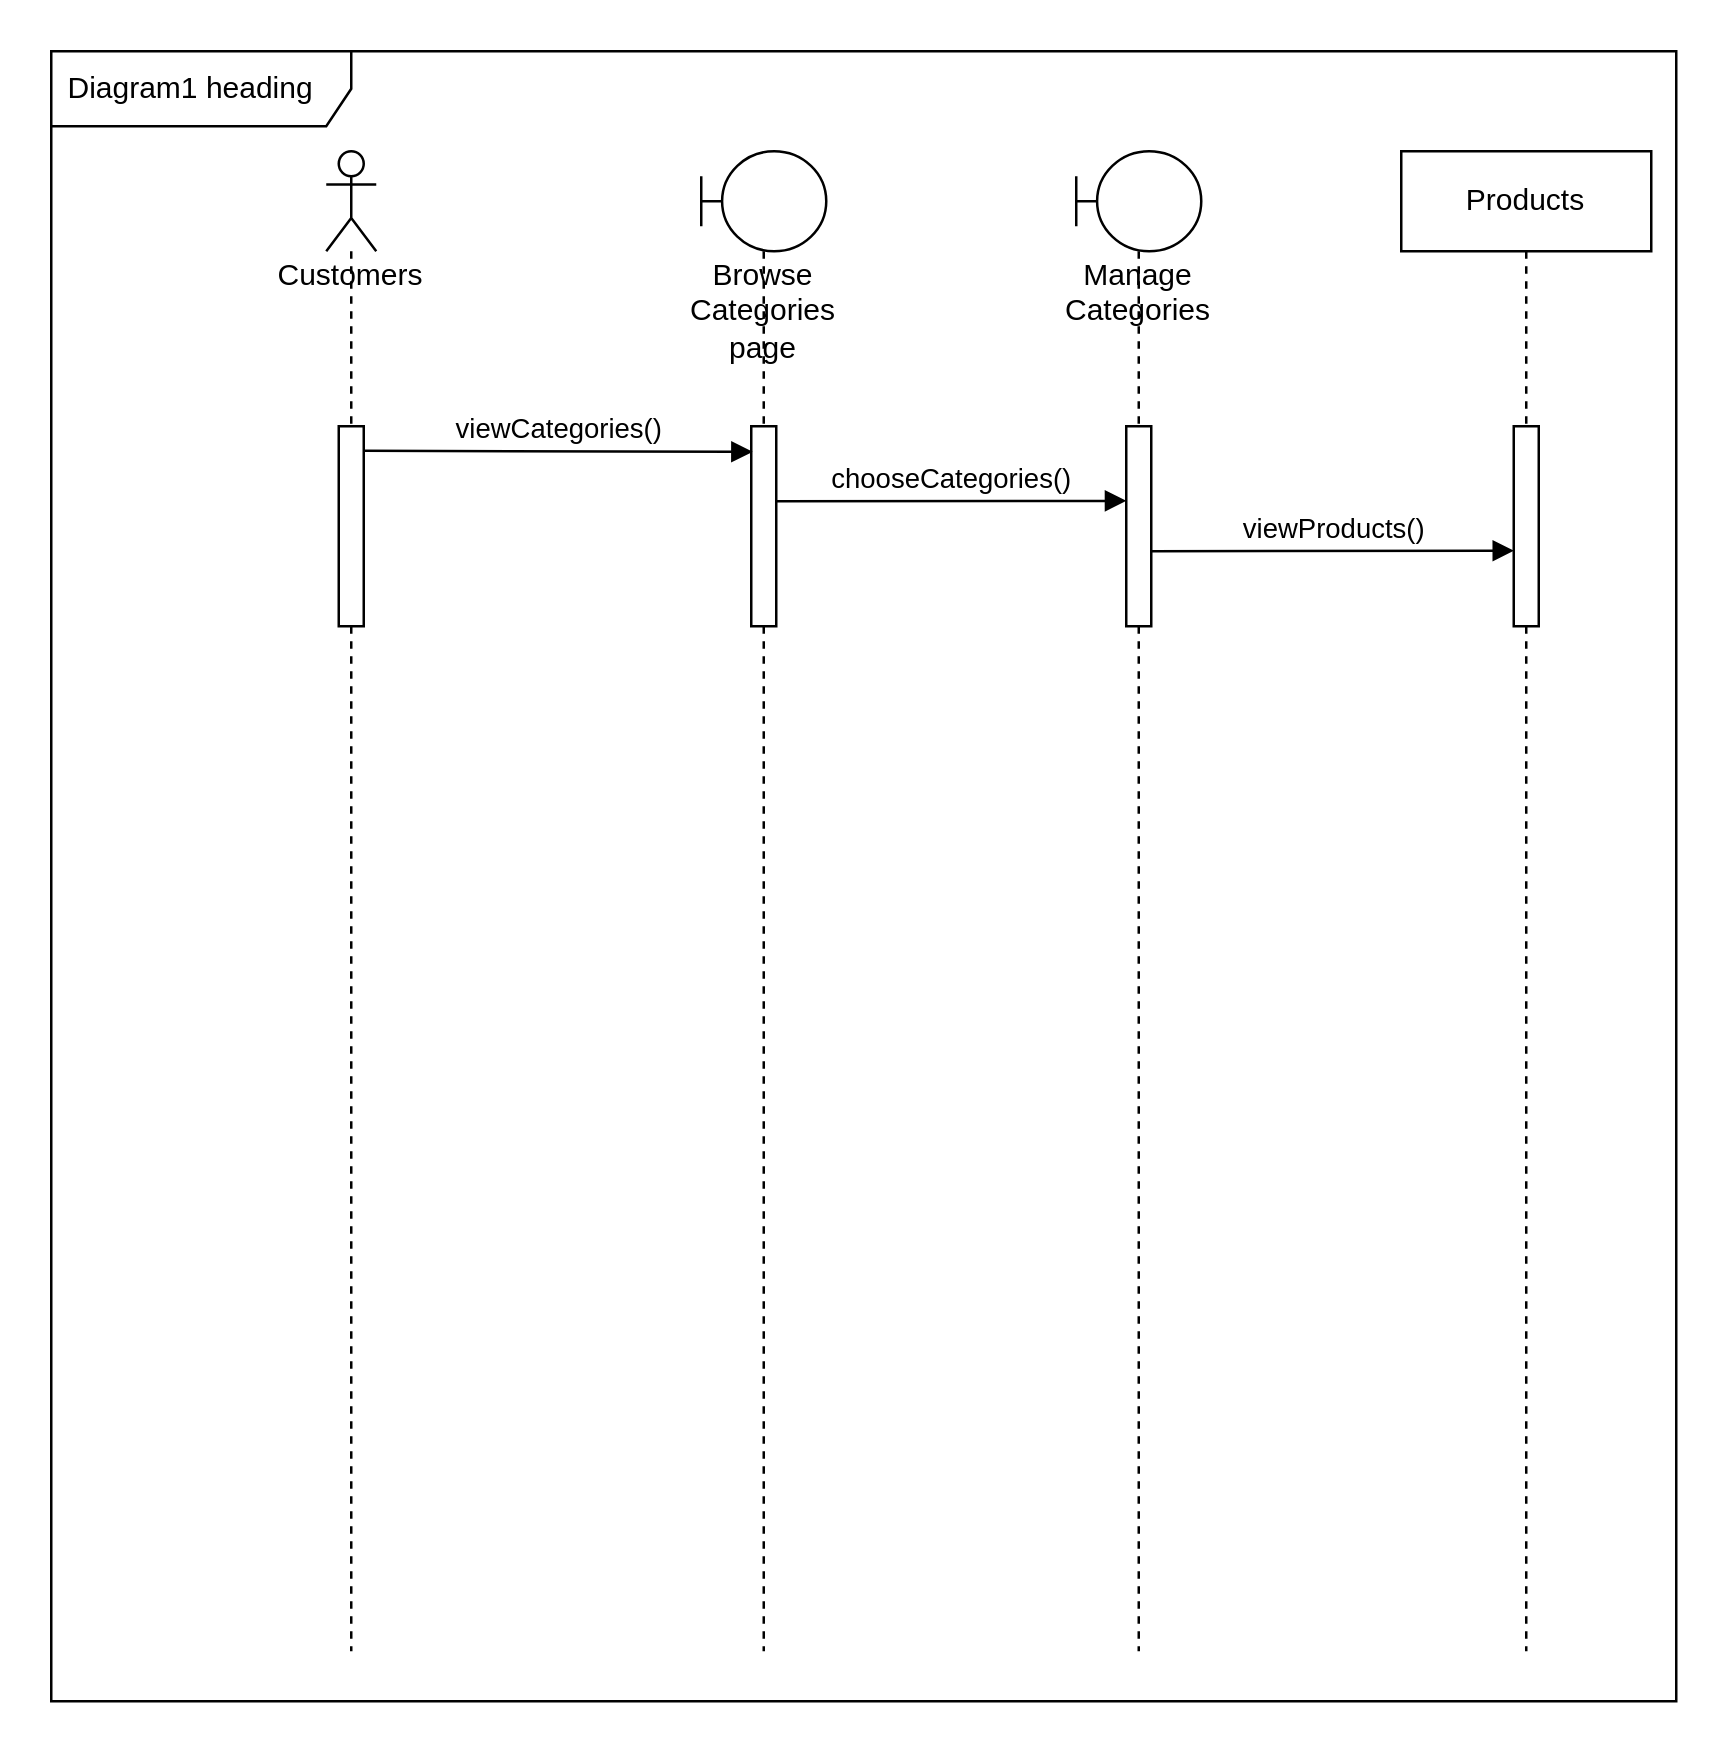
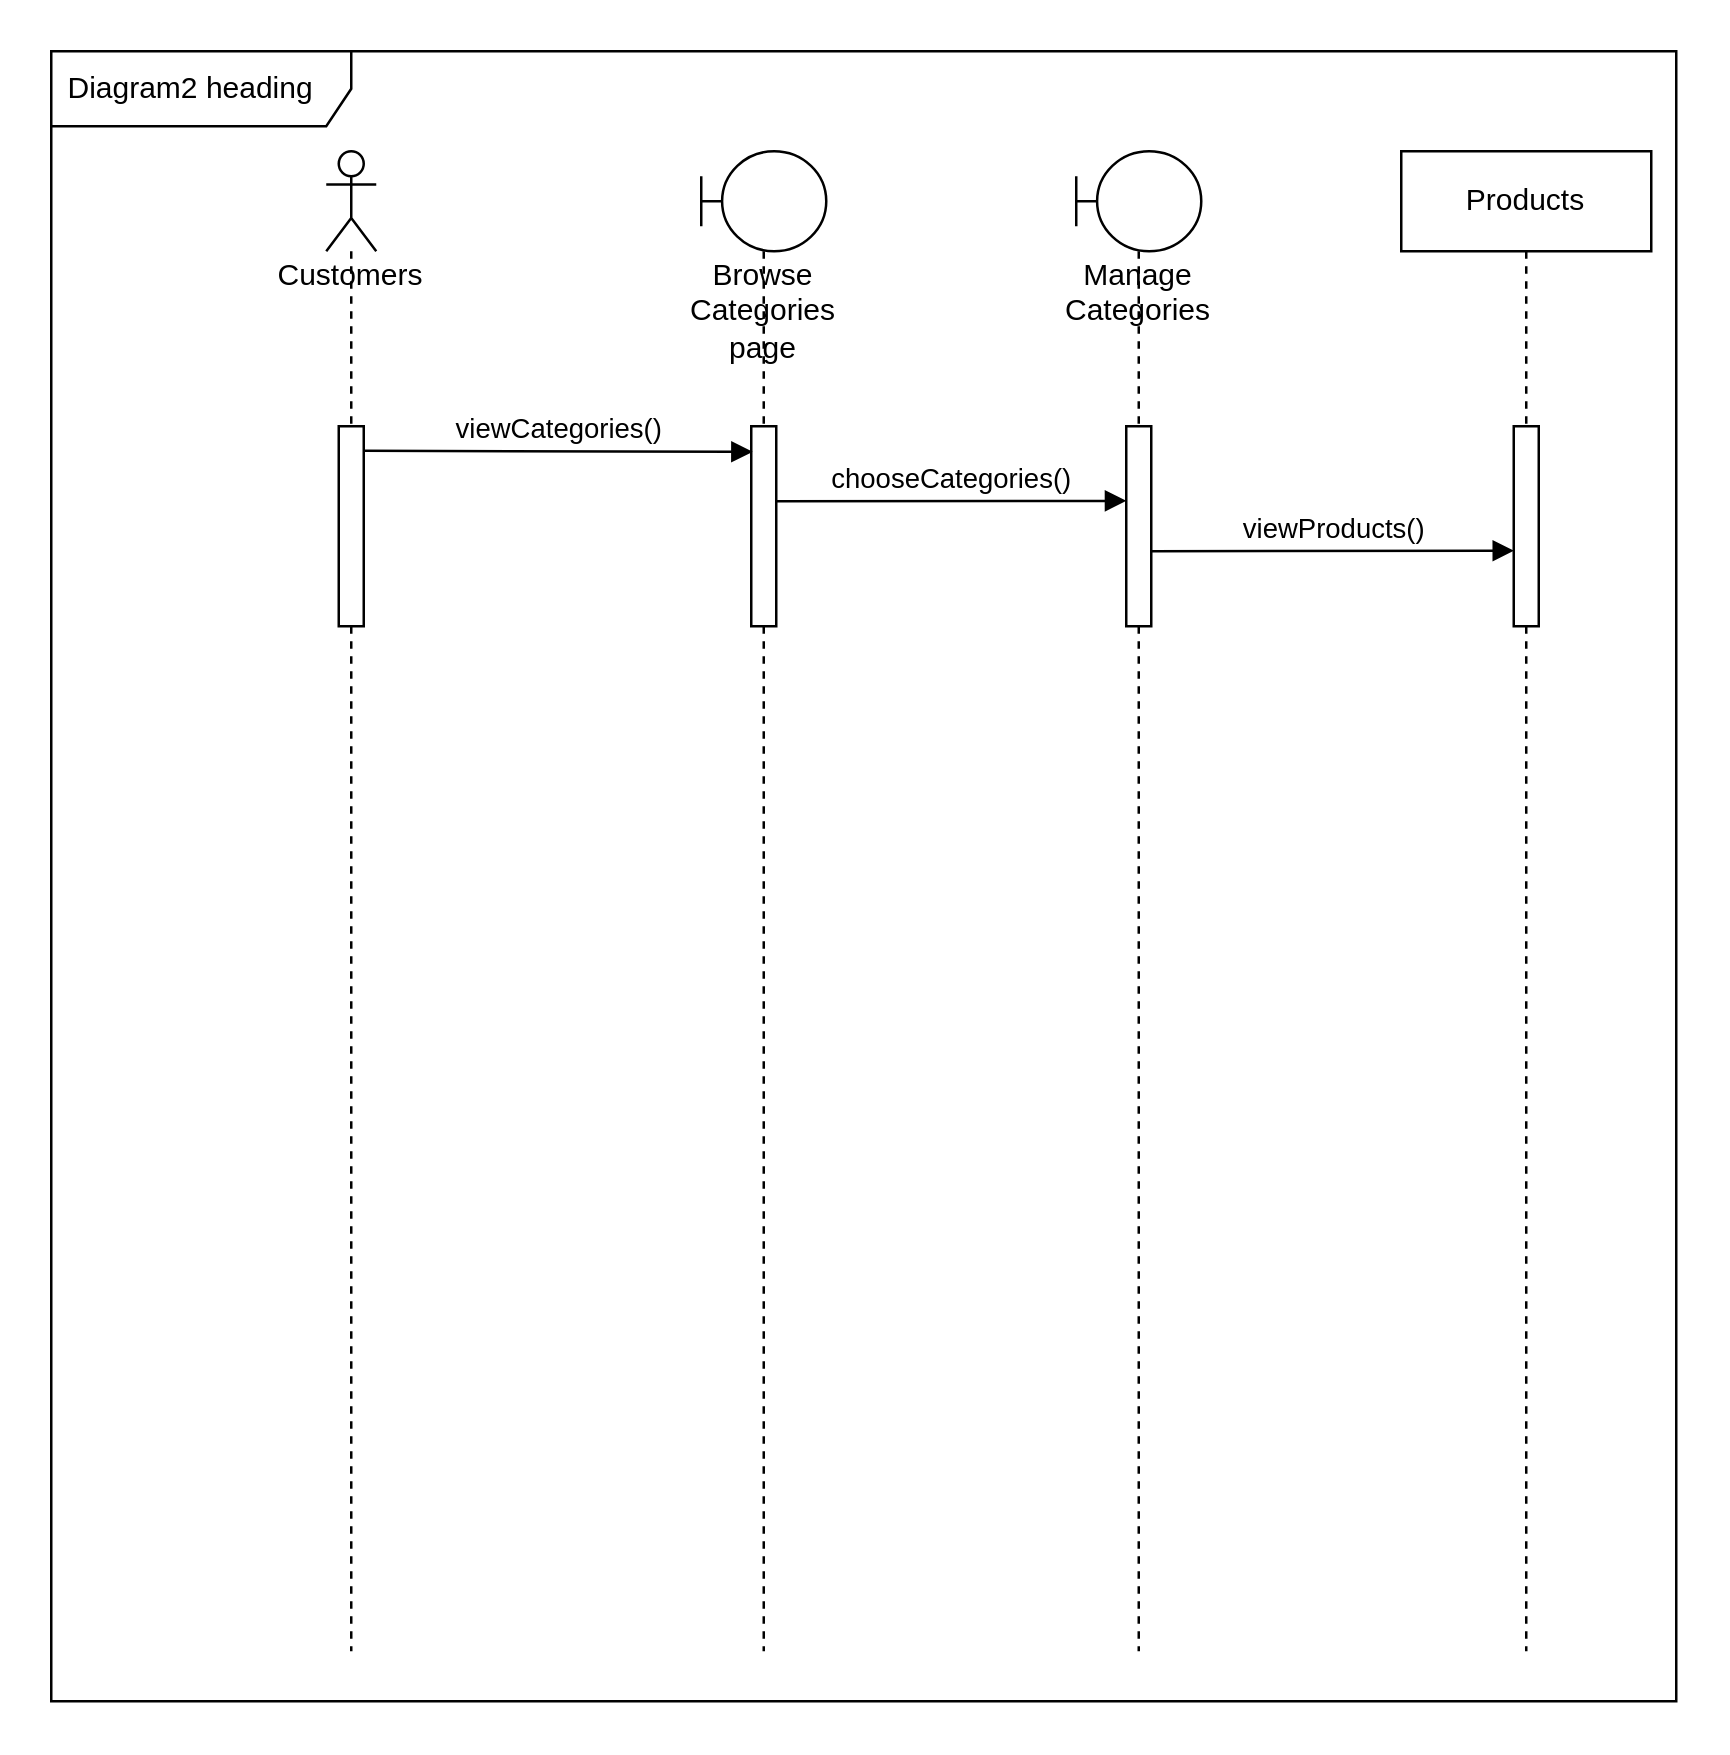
(191, 89) -> (191, 89)
